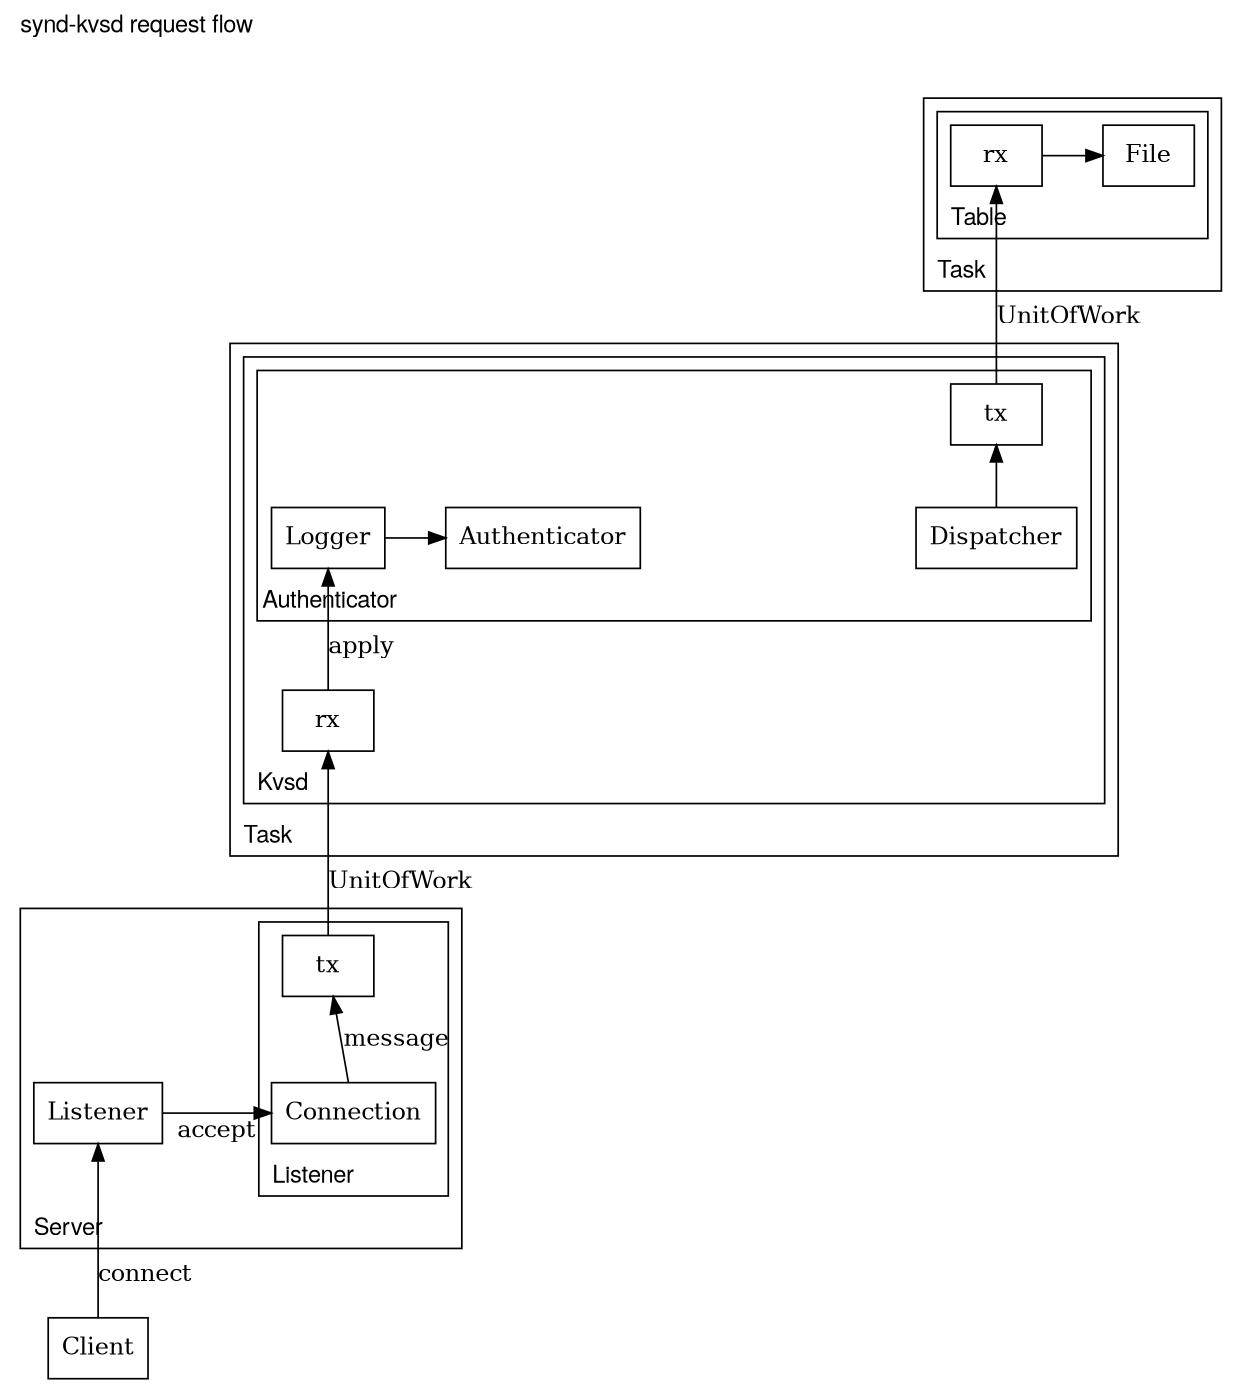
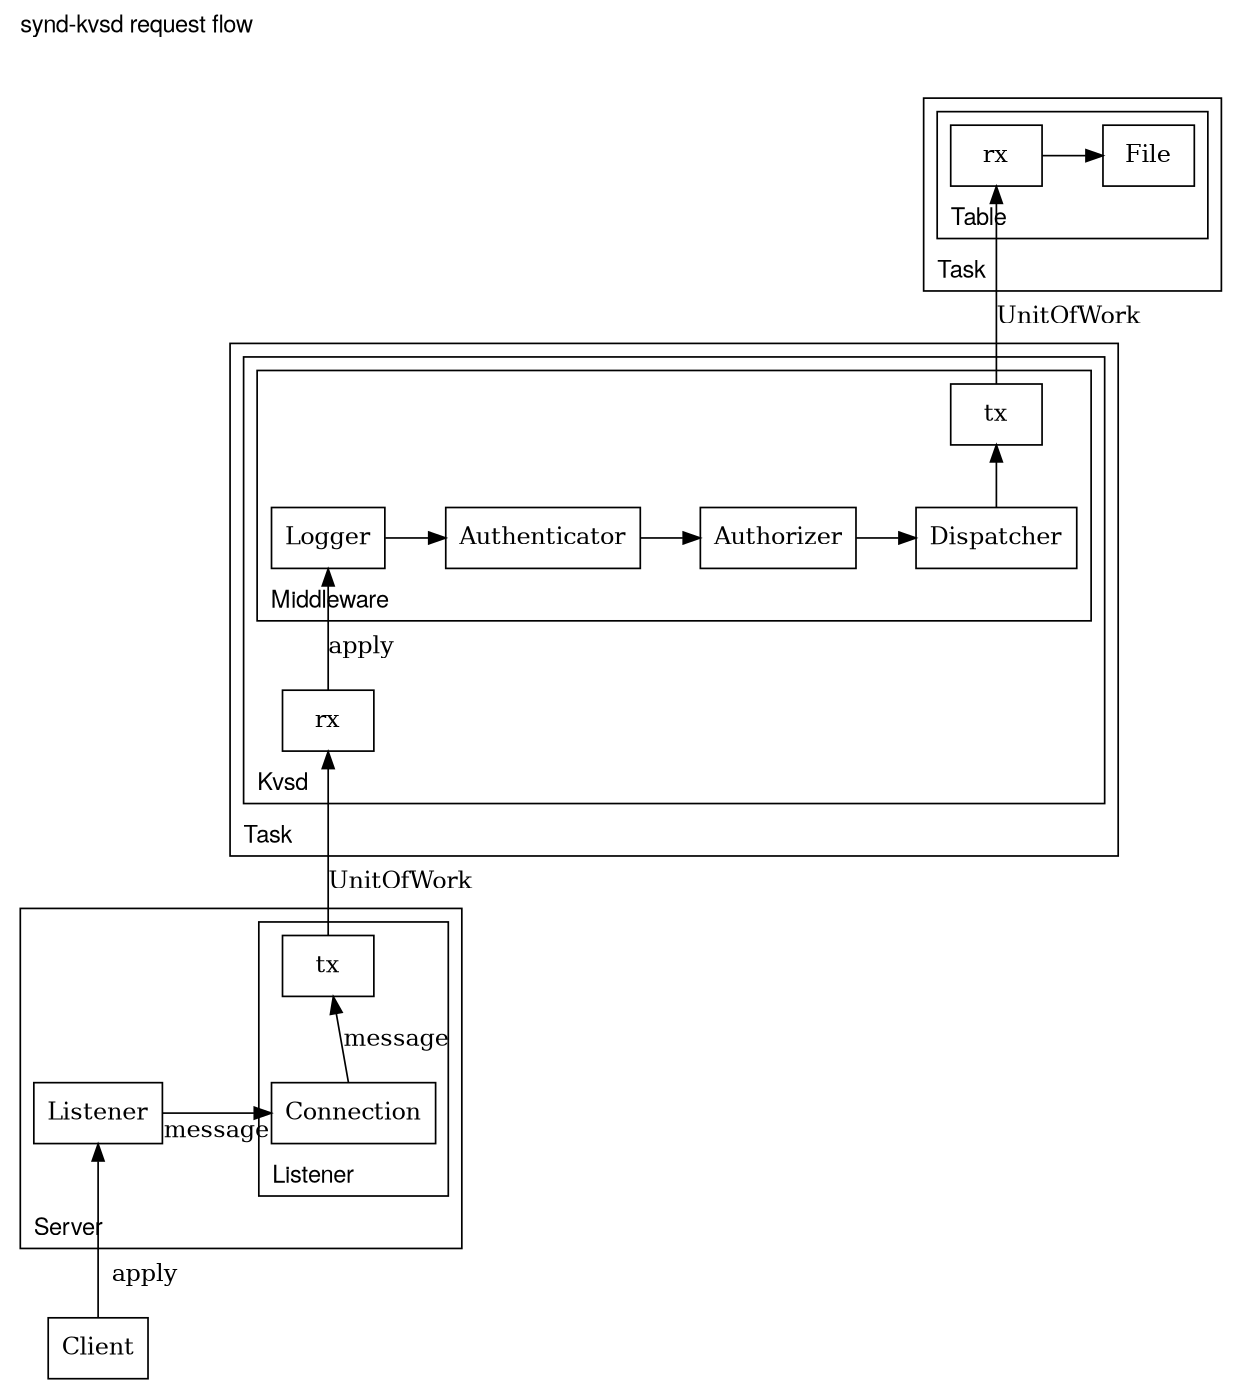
none -> (778, 538)
(330, 601) -> (330, 601)
(217, 1131) -> (217, 1131)
(145, 1275) -> (145, 1275)
